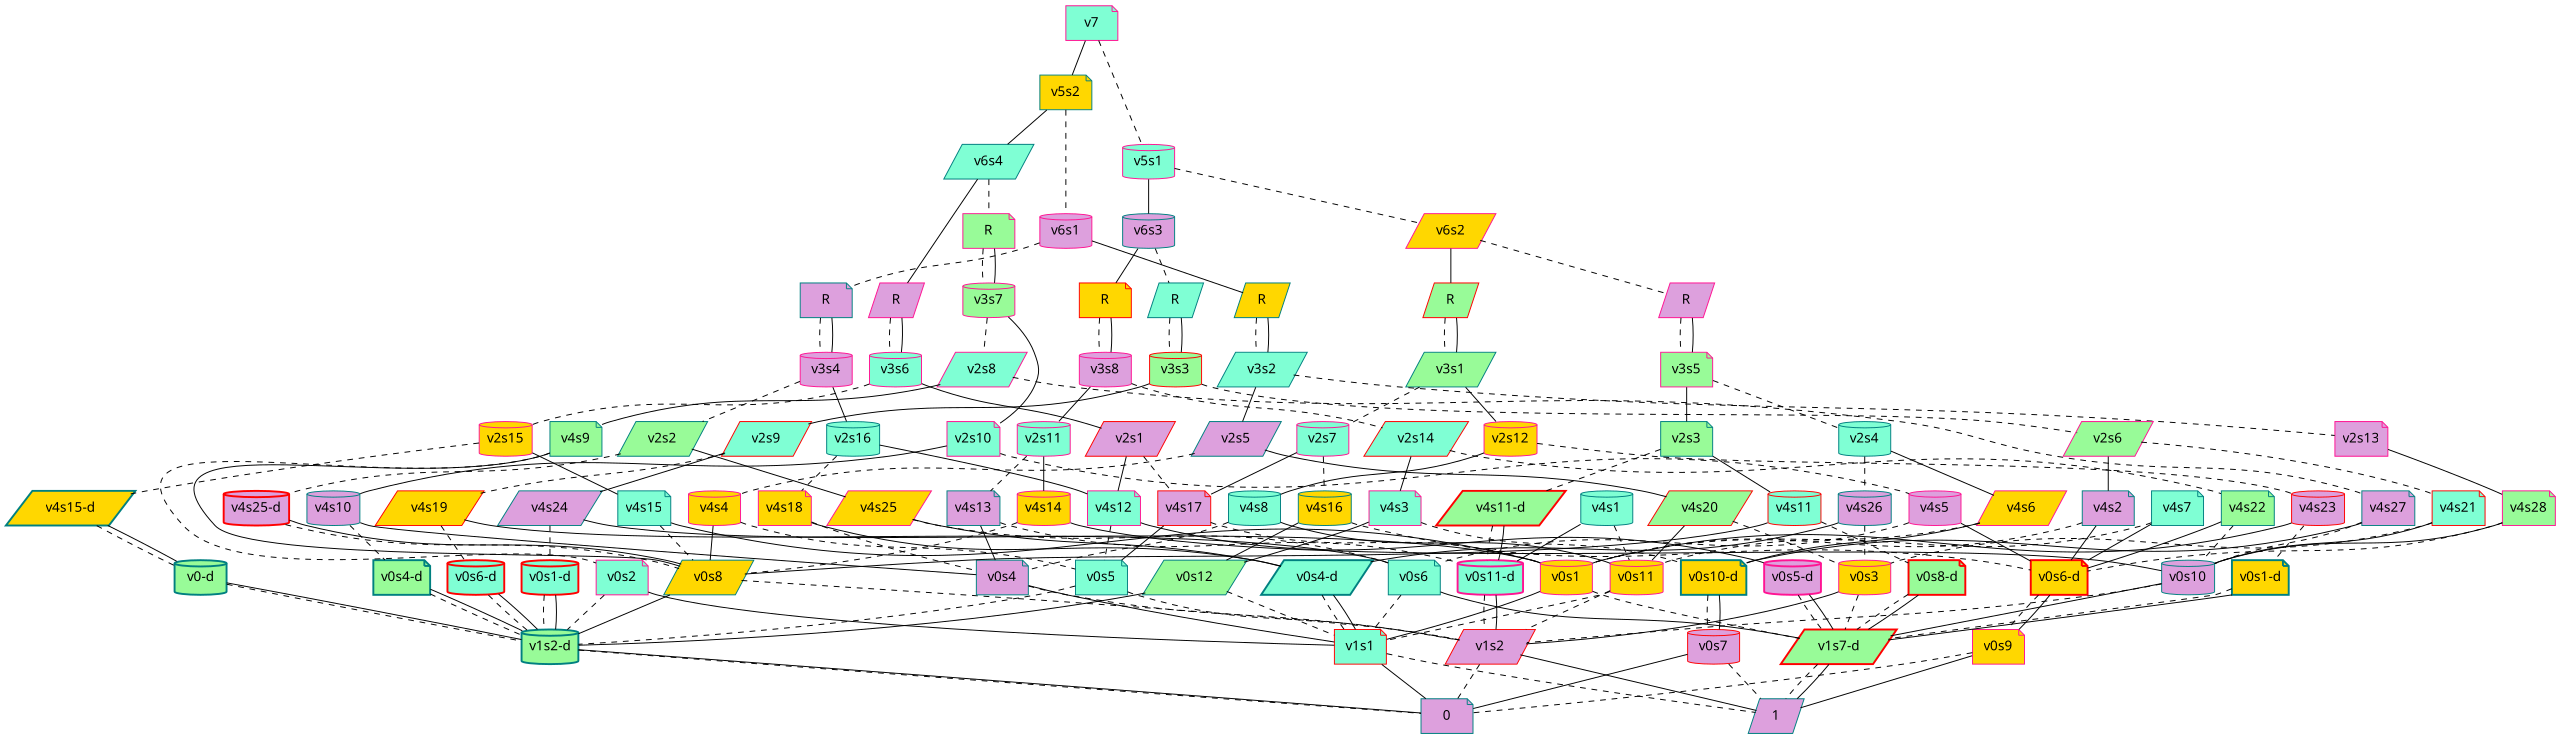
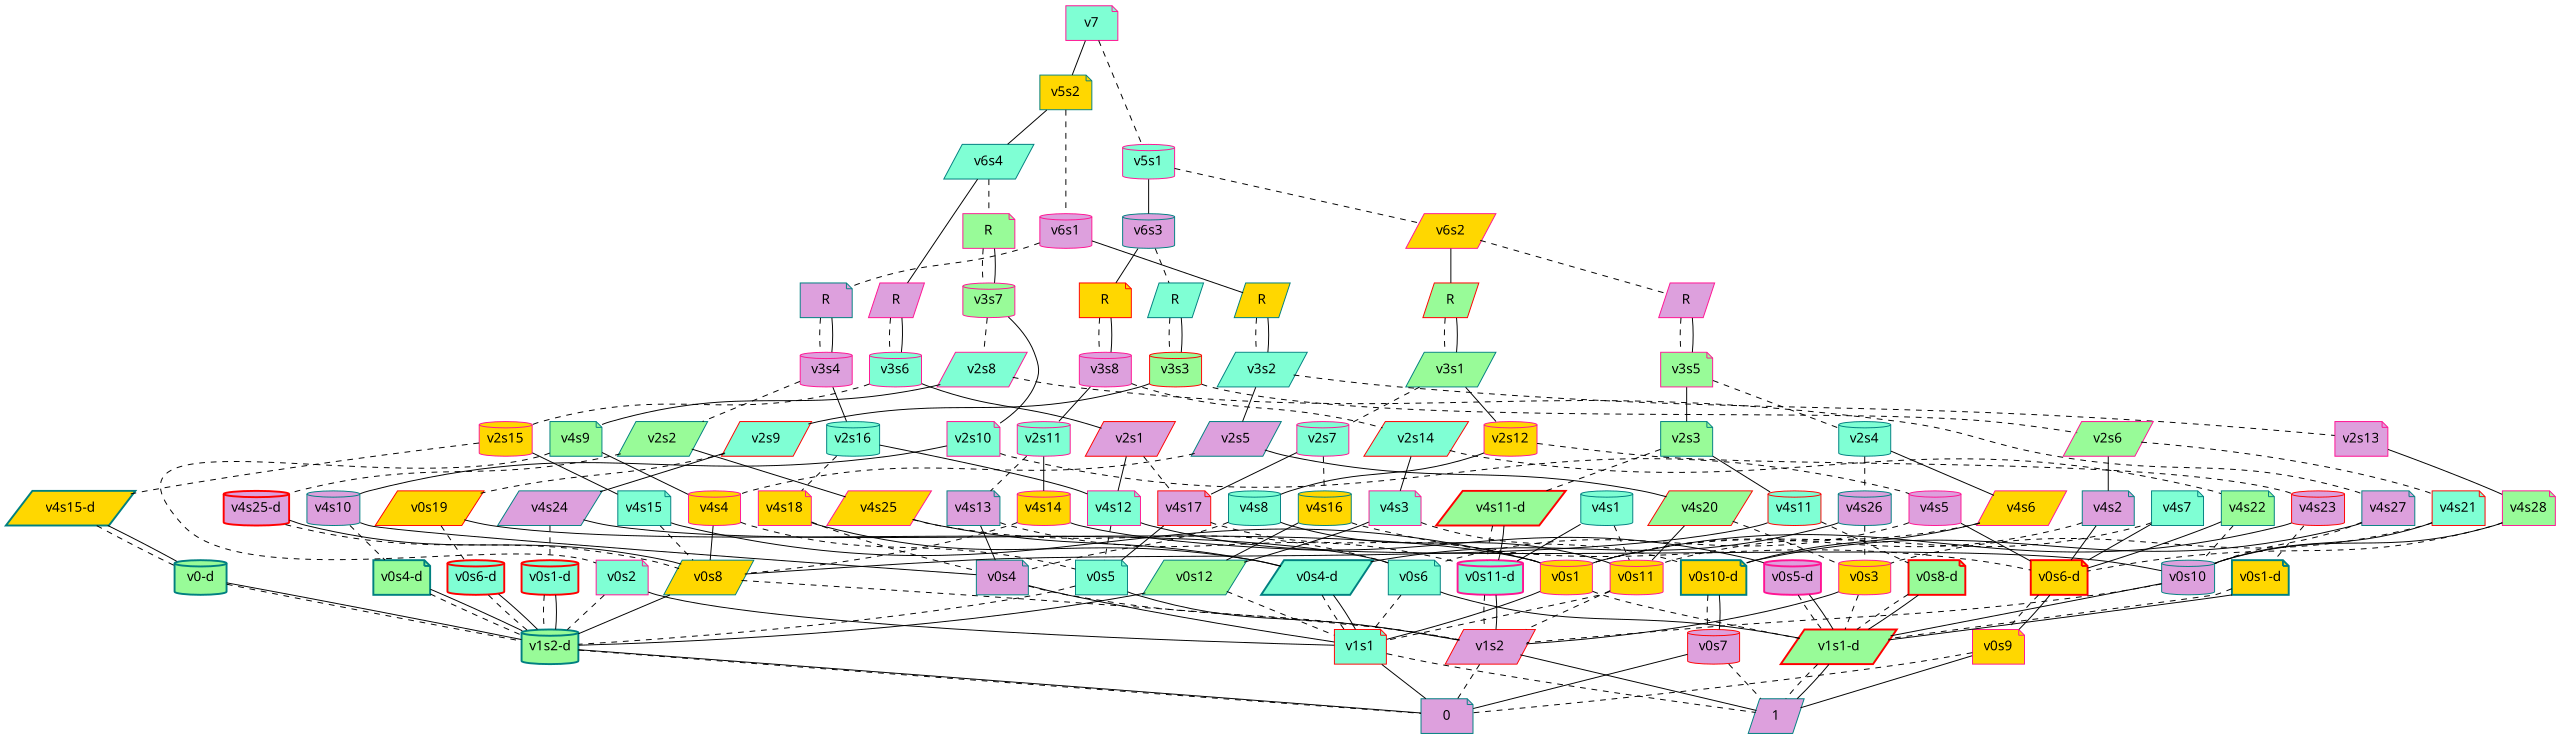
(430, 508) -> (430, 508)
(243, 537) -> (660, 481)
(1293, 620) -> (1293, 620)
(1839, 647) -> (1839, 647)
